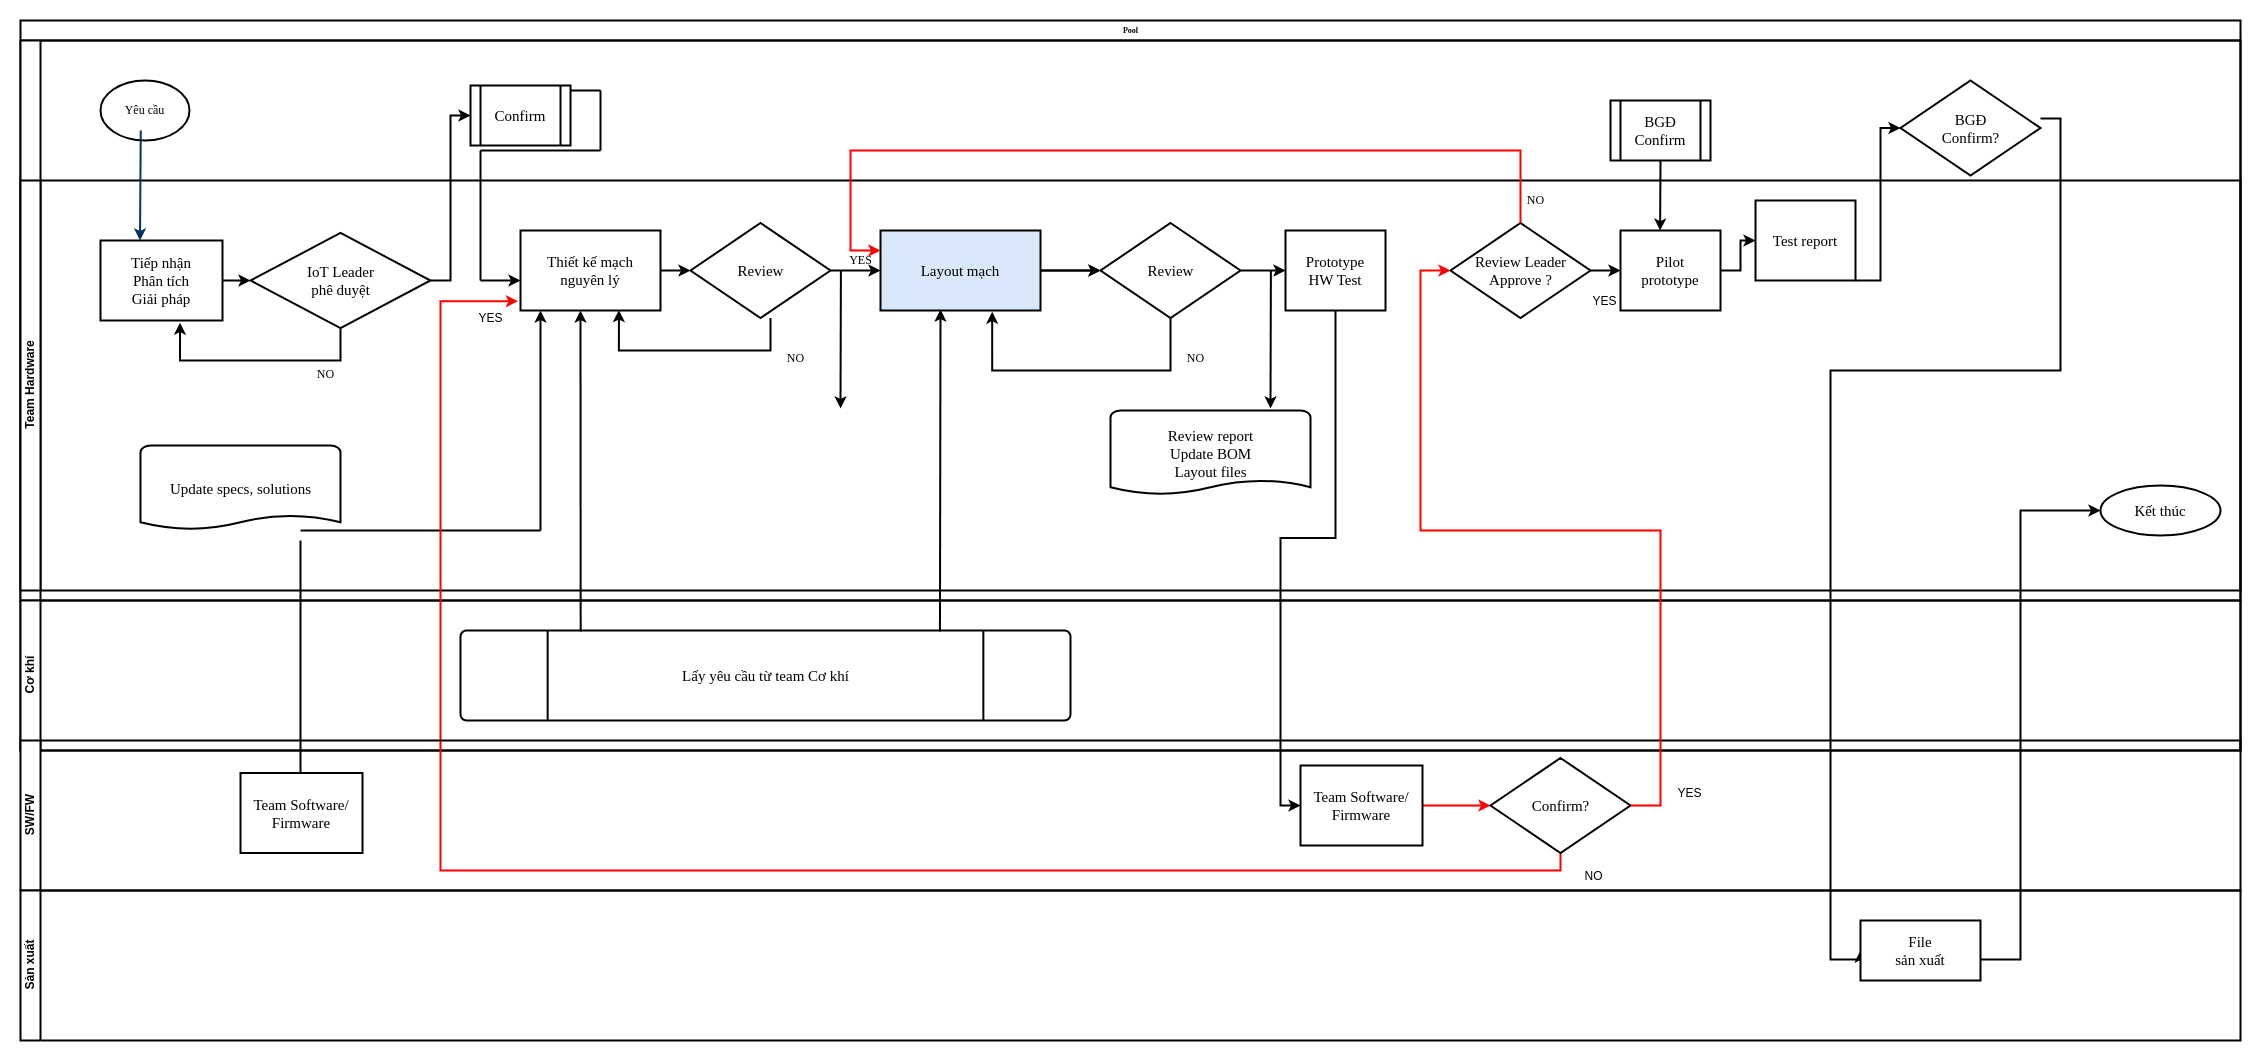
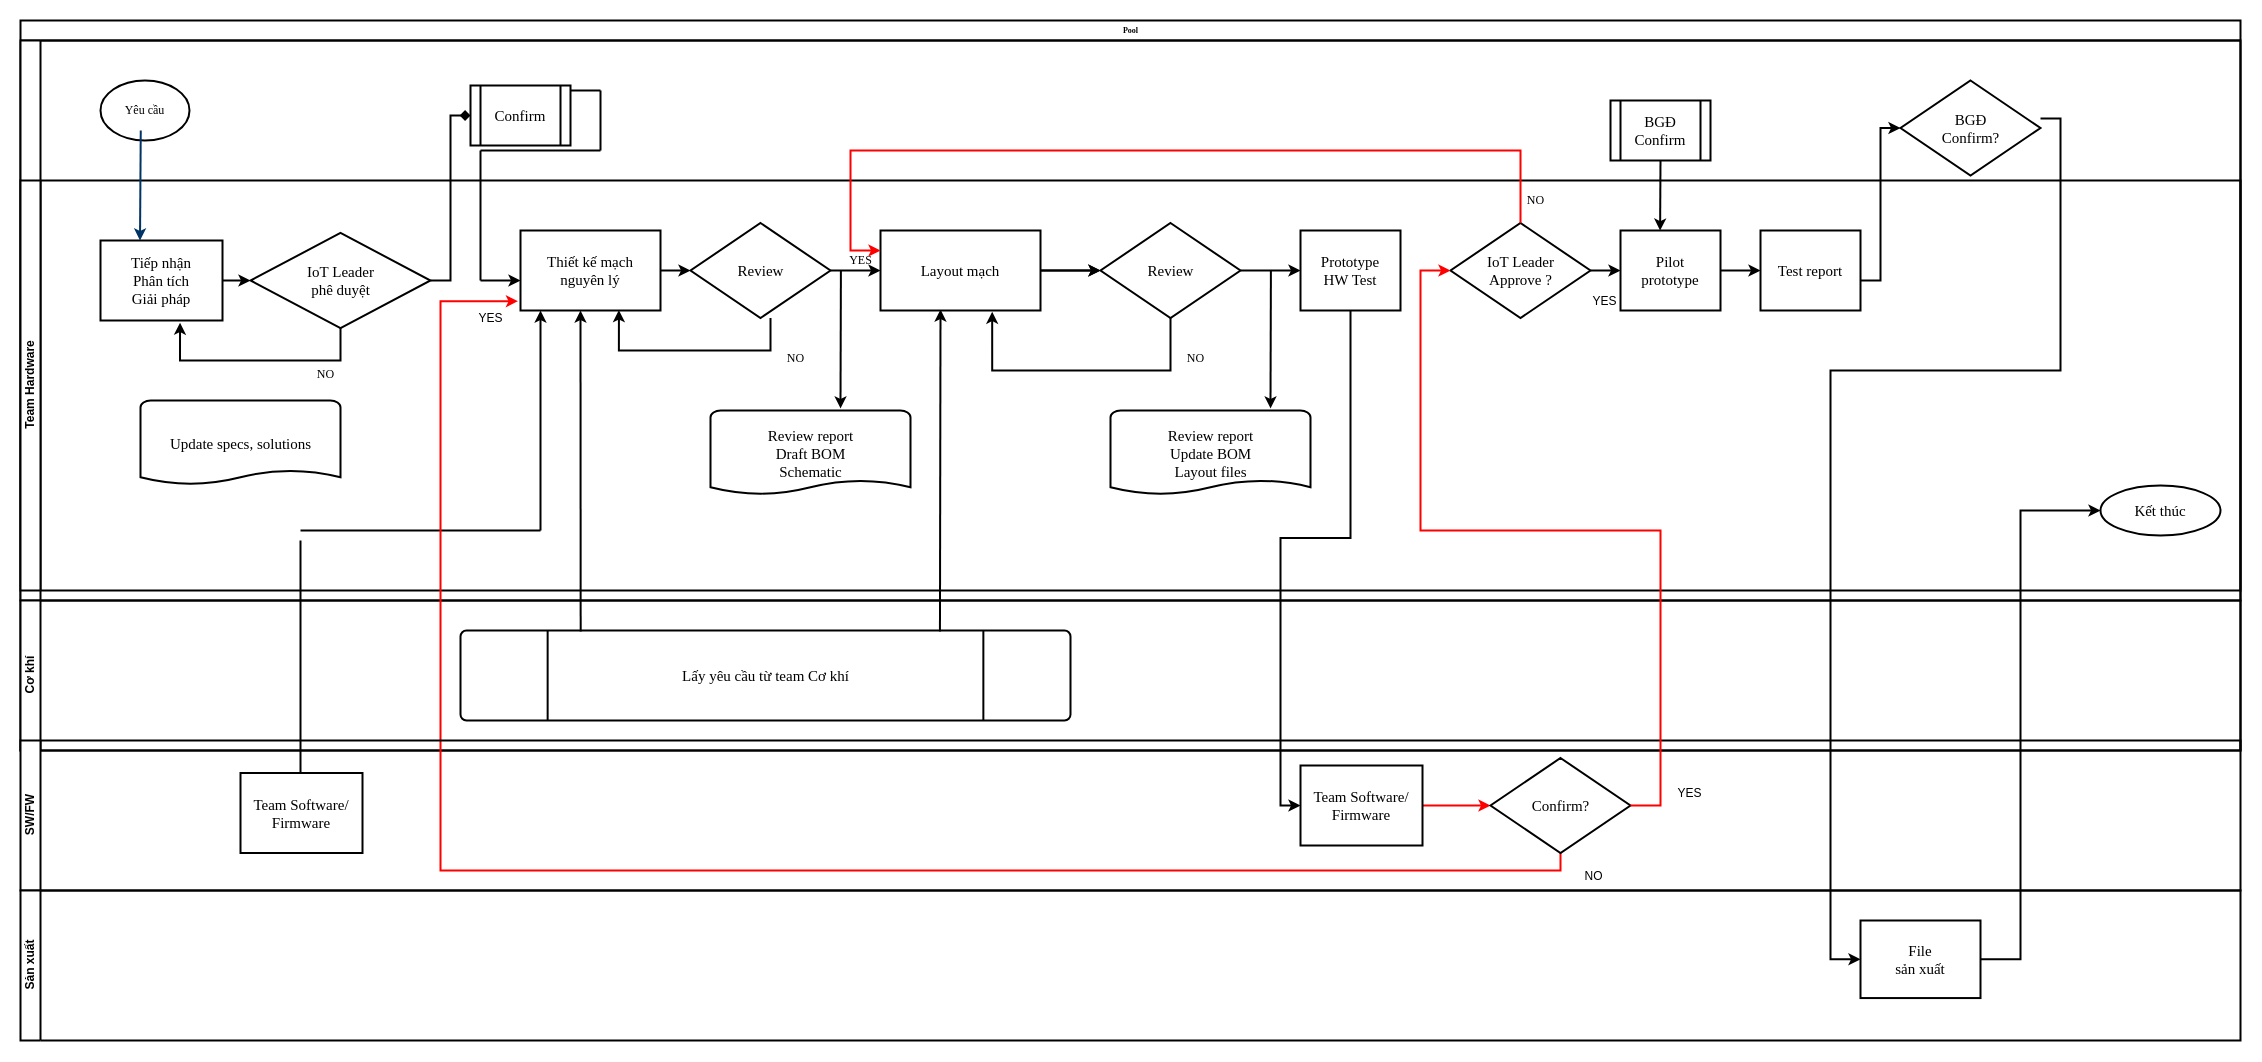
(460, 116) -> (459, 116)
(1806, 241) -> (1811, 271)
(961, 271) -> (961, 271)
(1336, 271) -> (1351, 271)
(1521, 271) -> (1521, 271)
none -> (811, 453)
(241, 488) -> (241, 443)
(1921, 951) -> (1921, 959)
